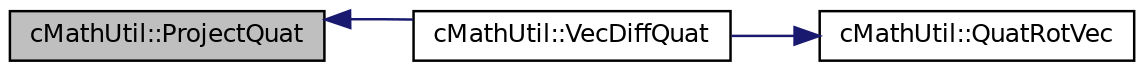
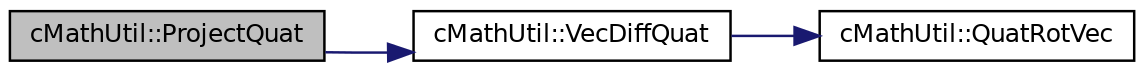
(382, 19) -> (357, 53)
